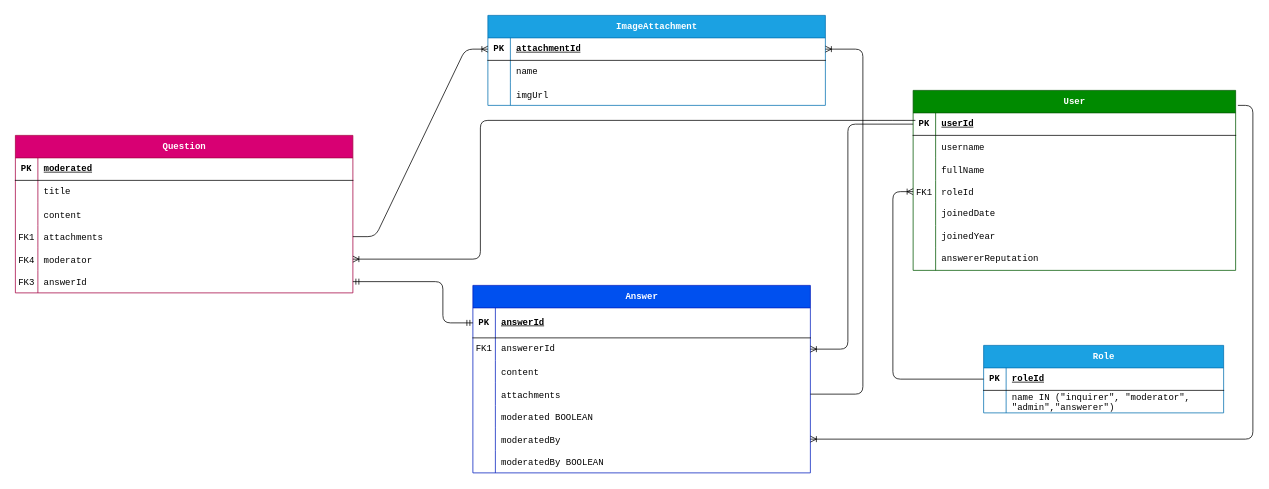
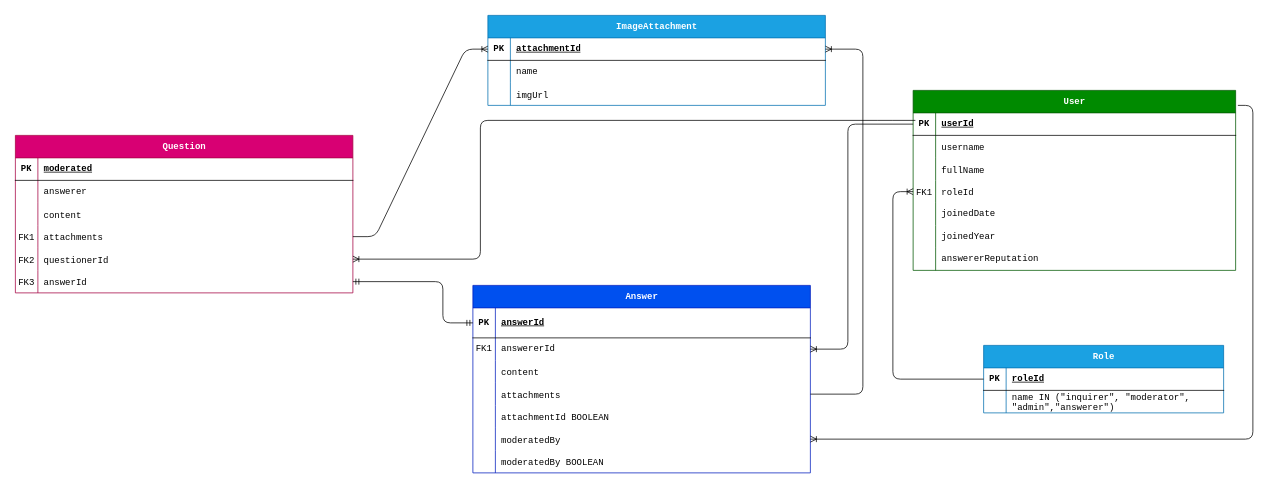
(54, 192) -> (64, 192)
(26, 260) -> (26, 260)
(66, 260) -> (73, 260)
(543, 417) -> (550, 417)
